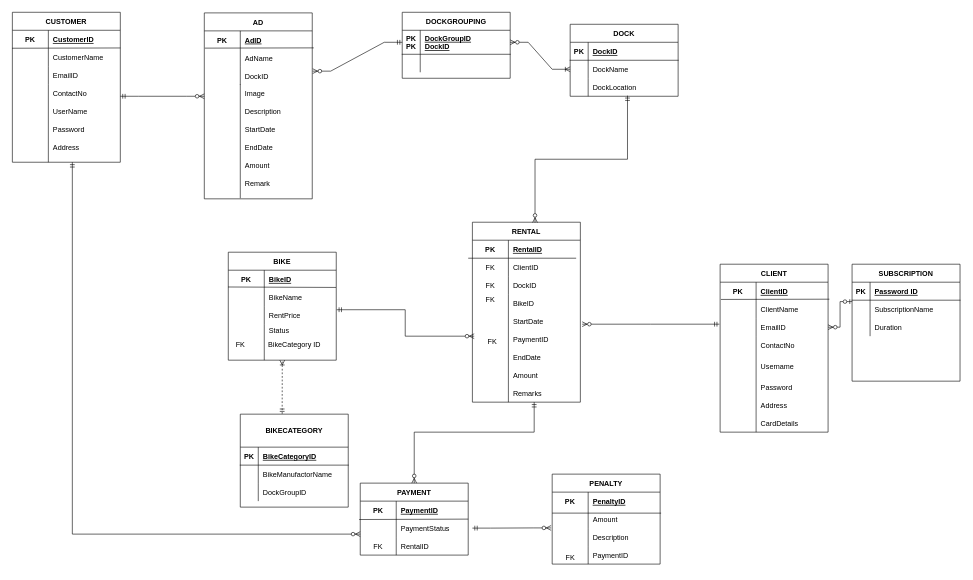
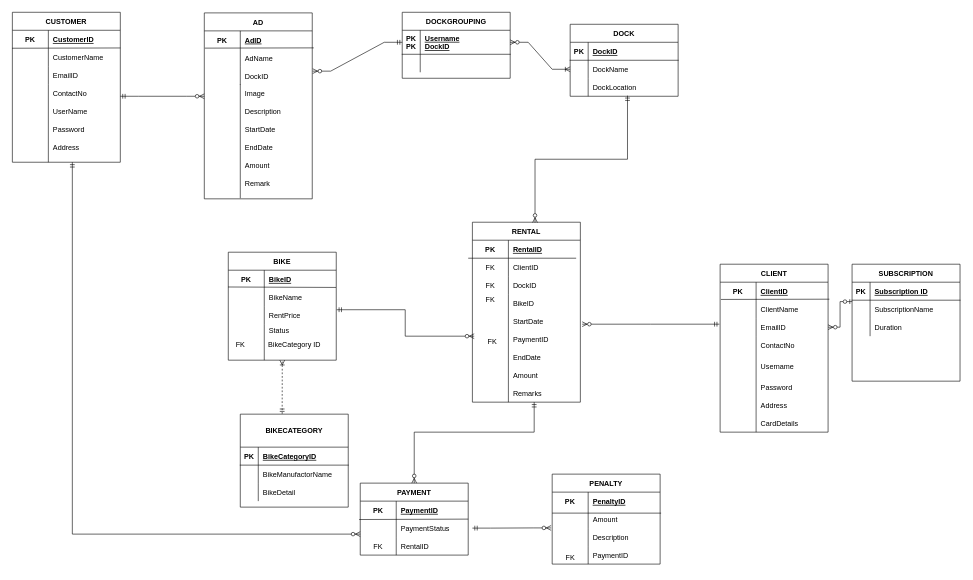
(447, 38) -> (441, 38)
(896, 292) -> (902, 292)
(285, 493) -> (280, 493)
